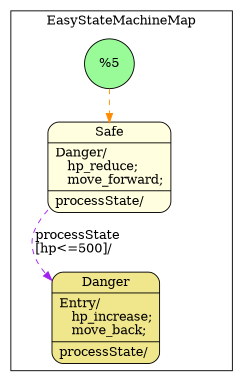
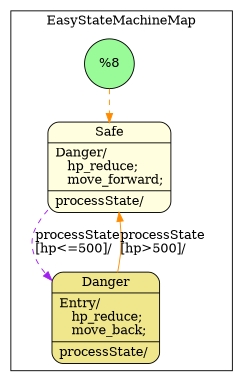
(109, 64) -> (109, 64)
none -> (121, 247)
(106, 317) -> (101, 317)
